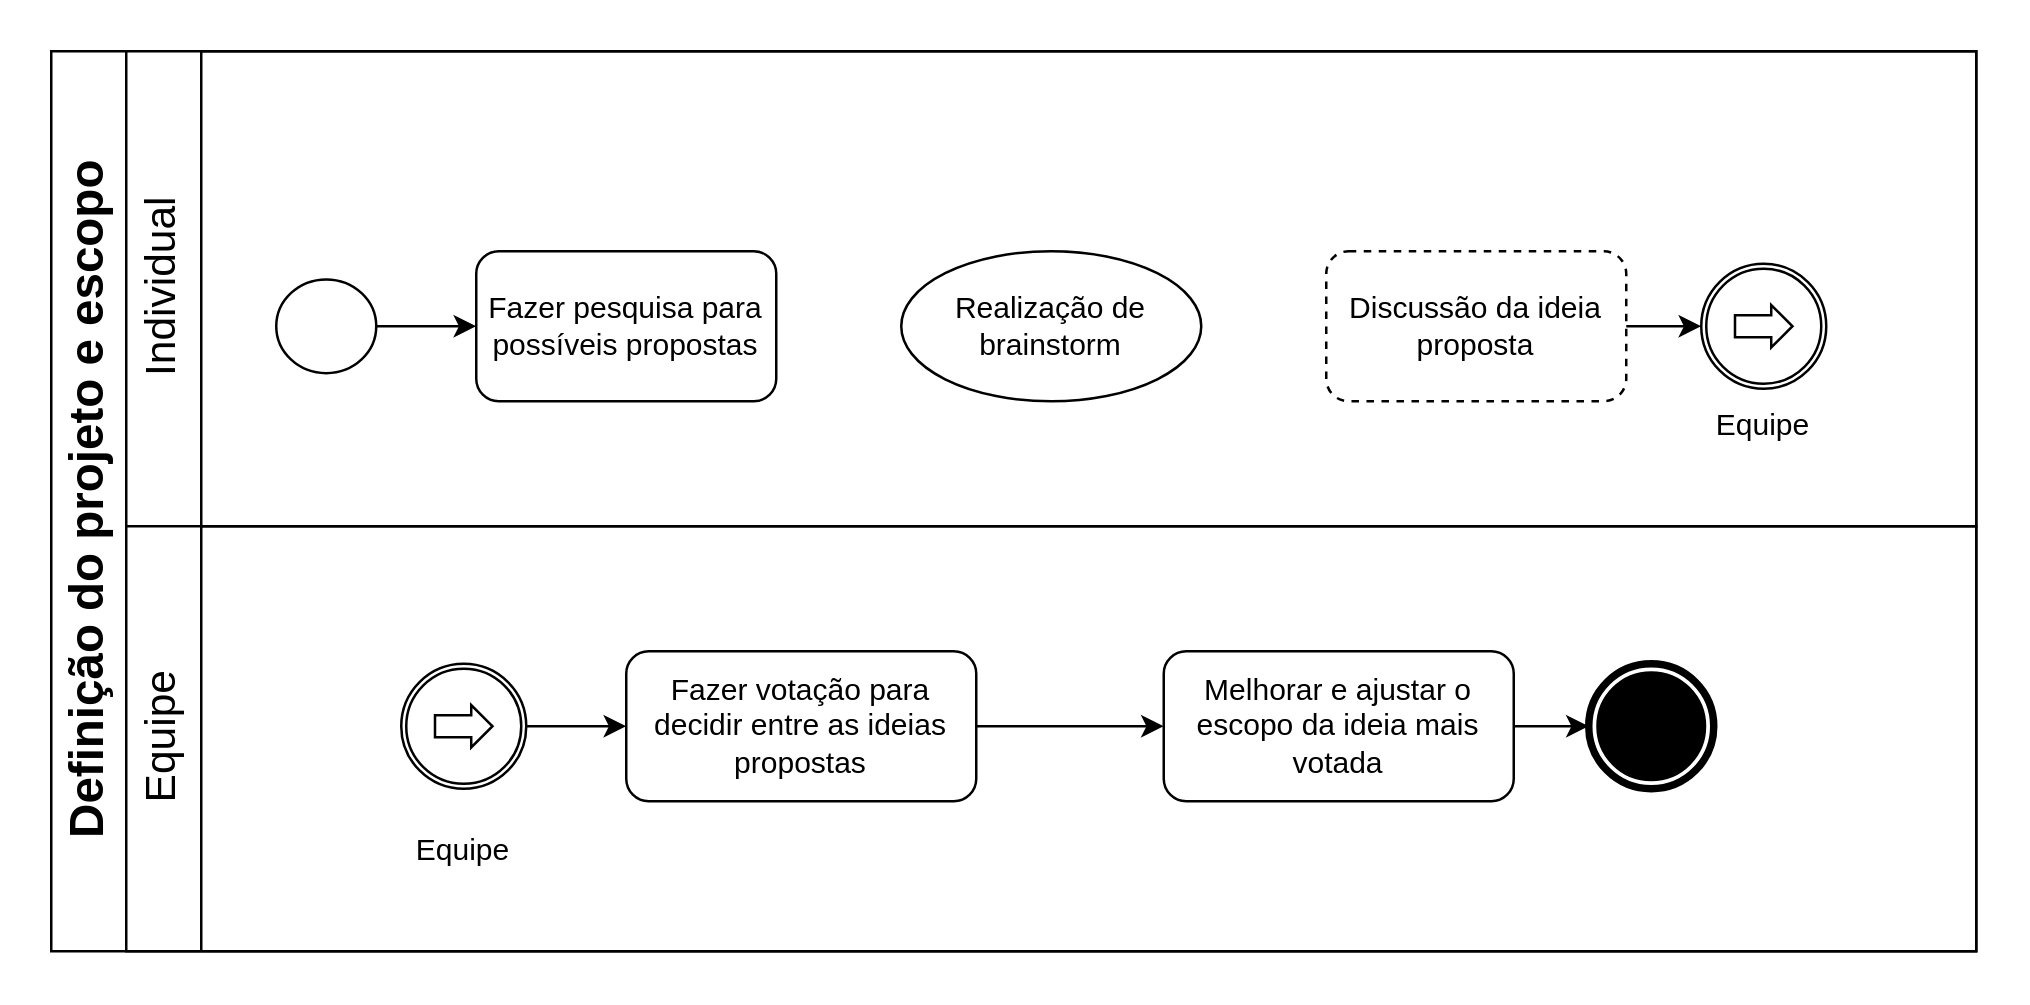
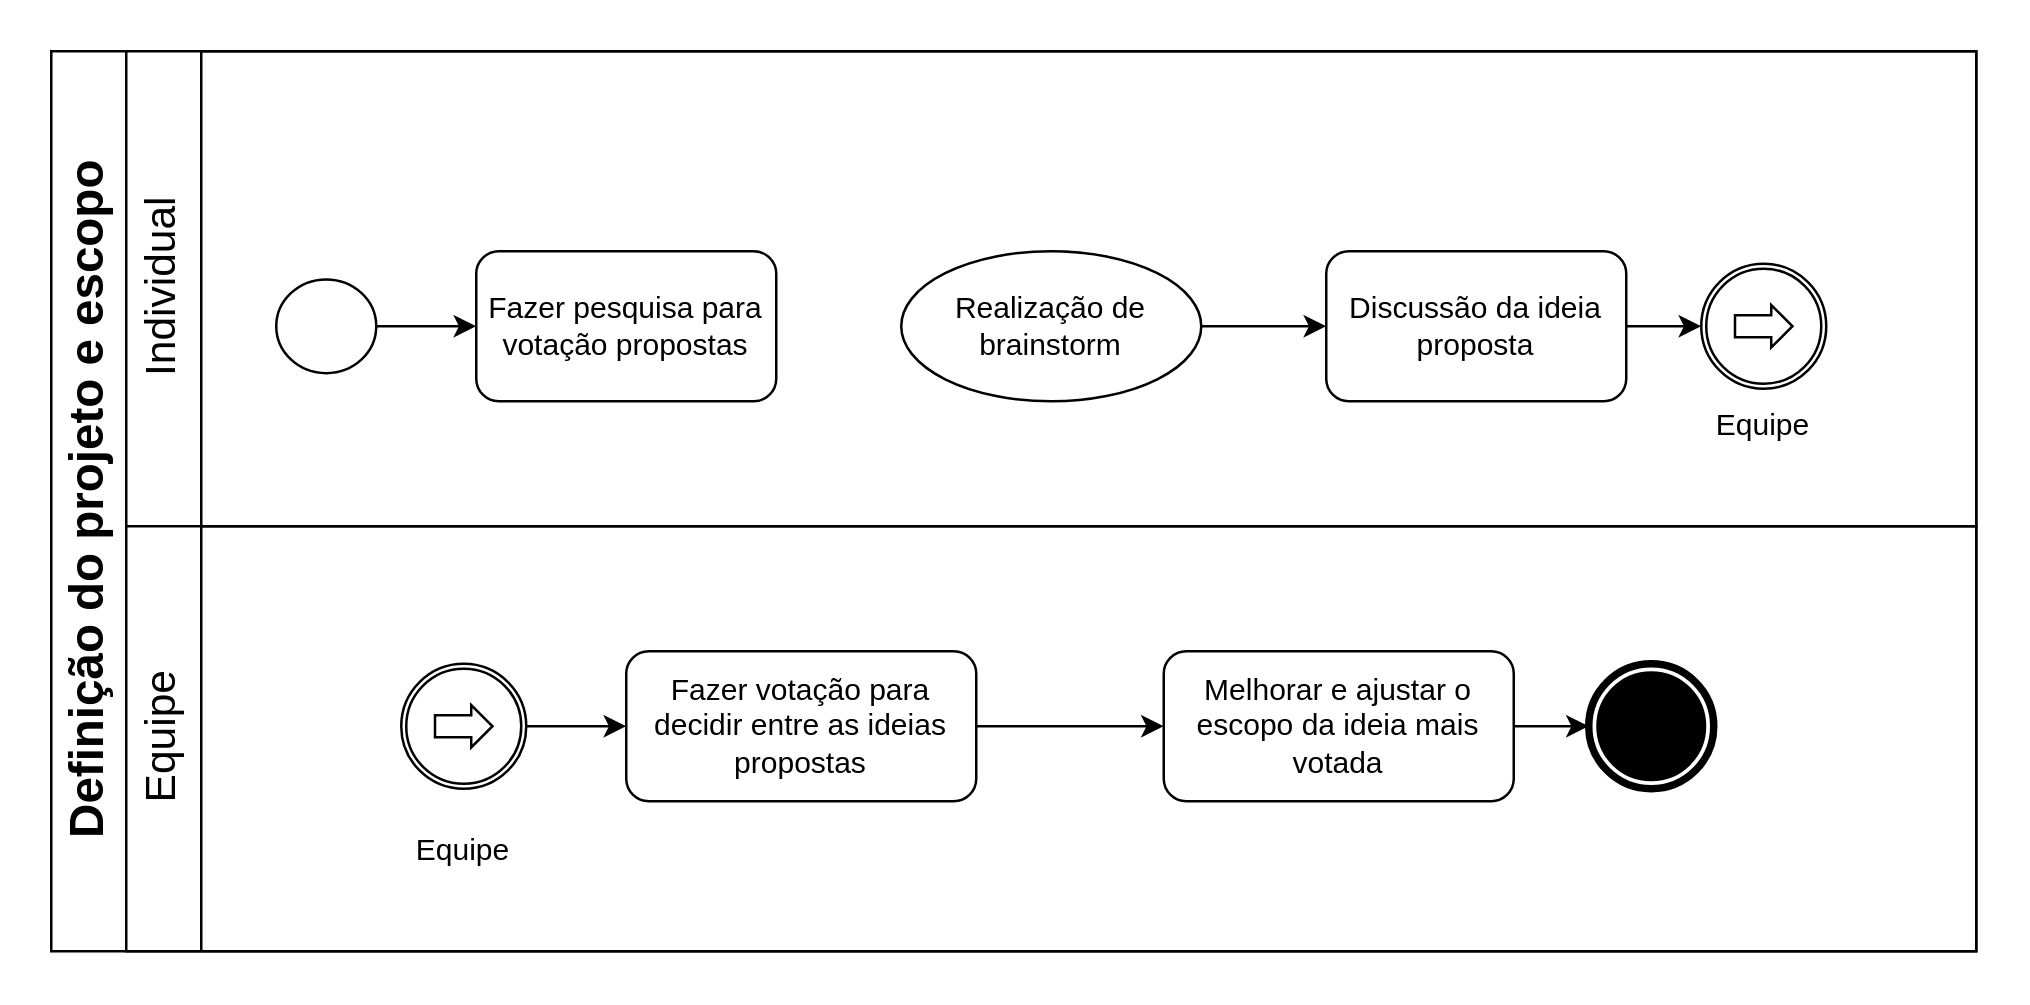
(626, 326) -> (626, 326)
none -> (1255, 326)
(1476, 326) -> (1476, 326)
